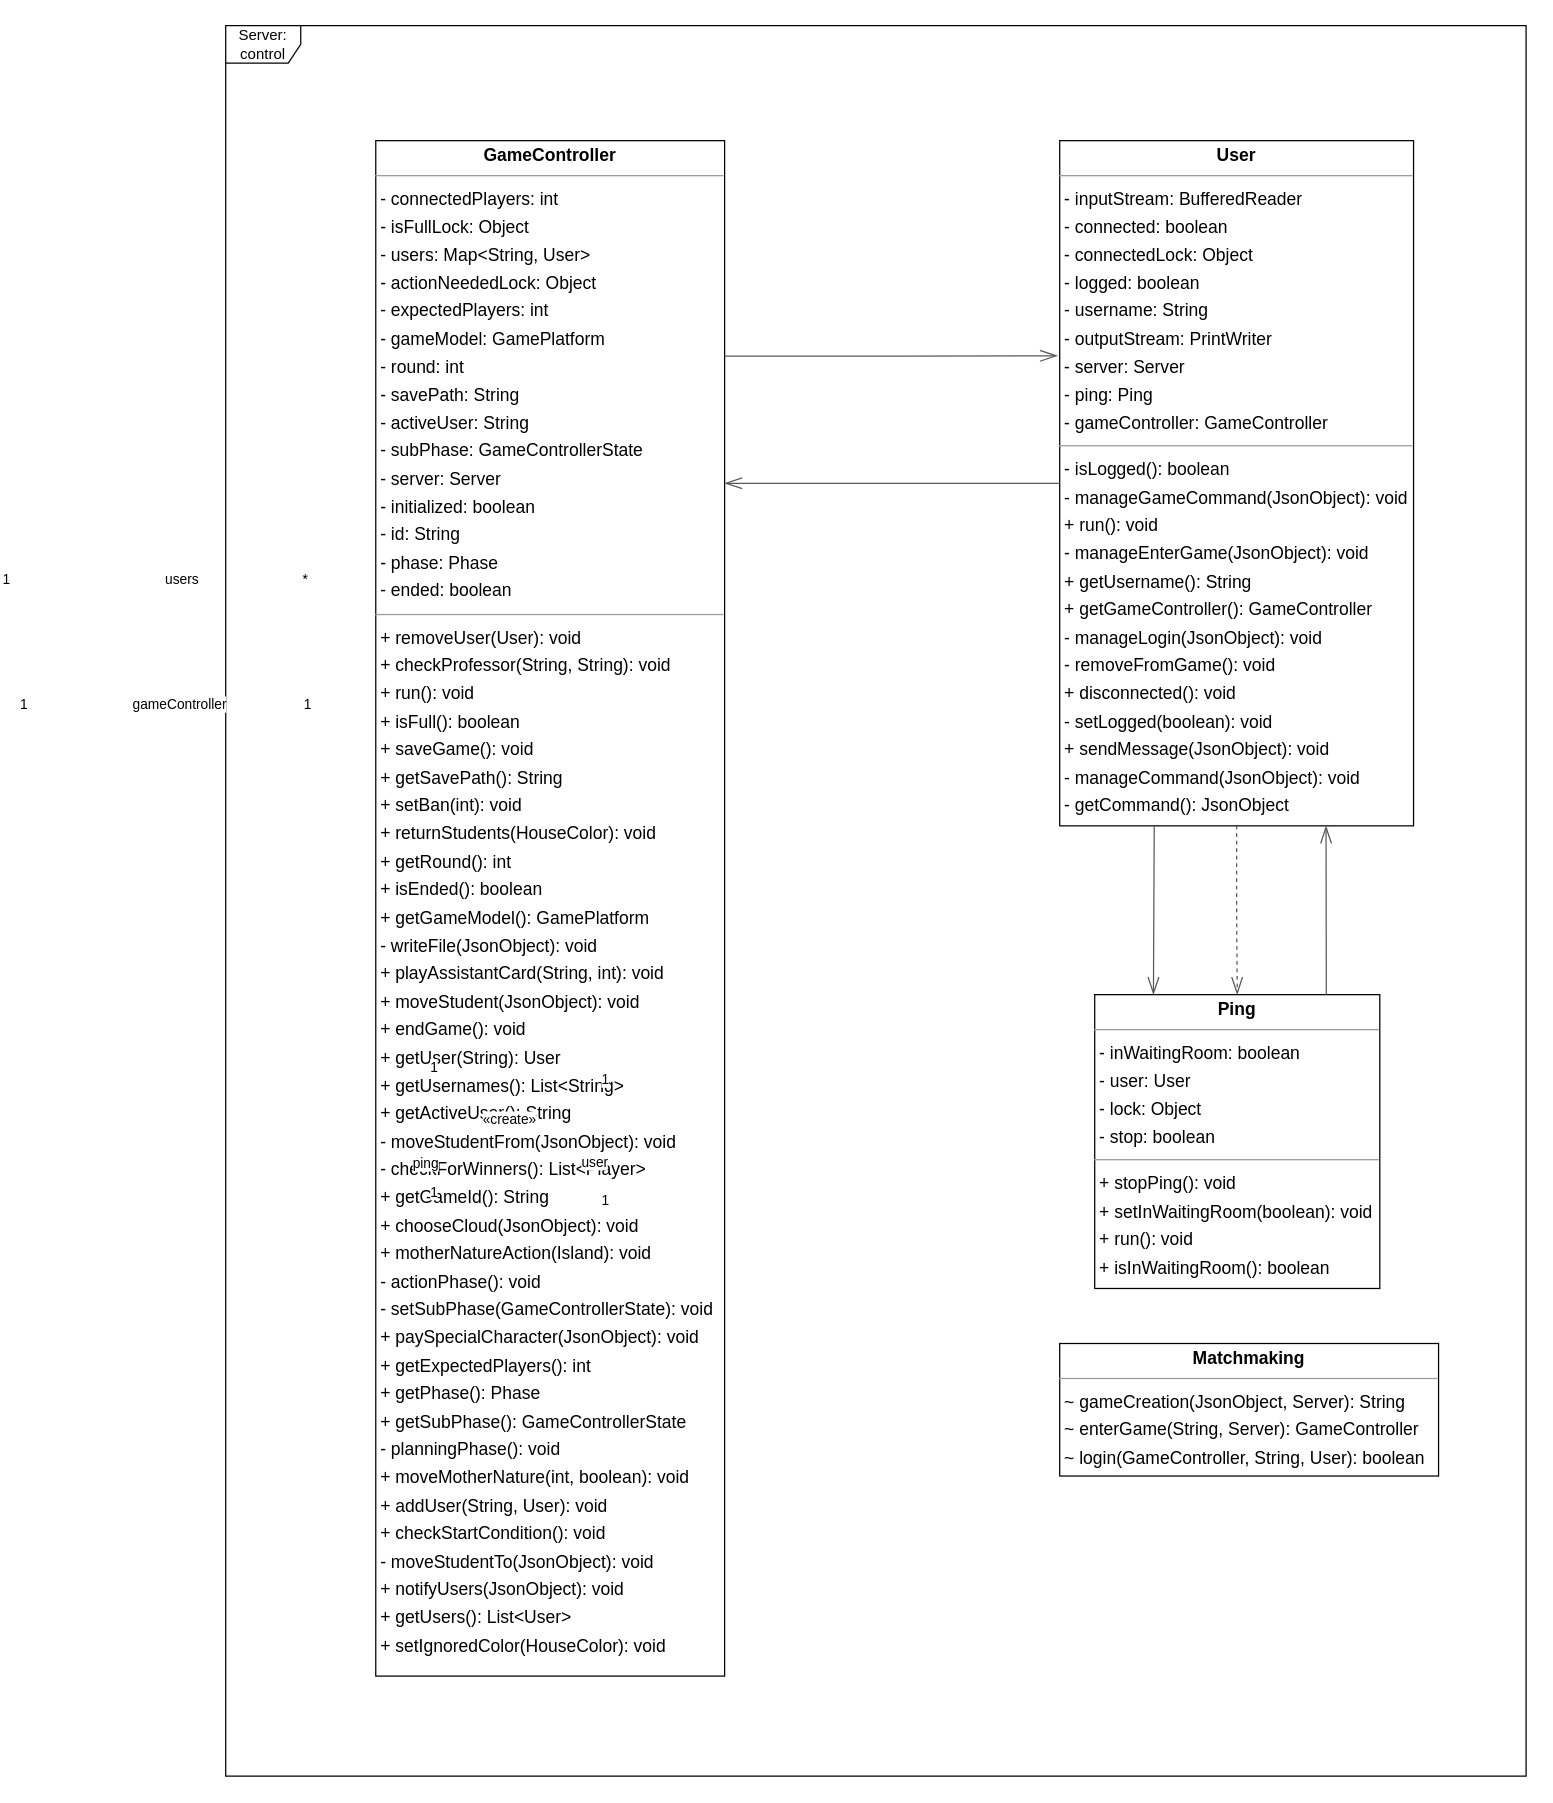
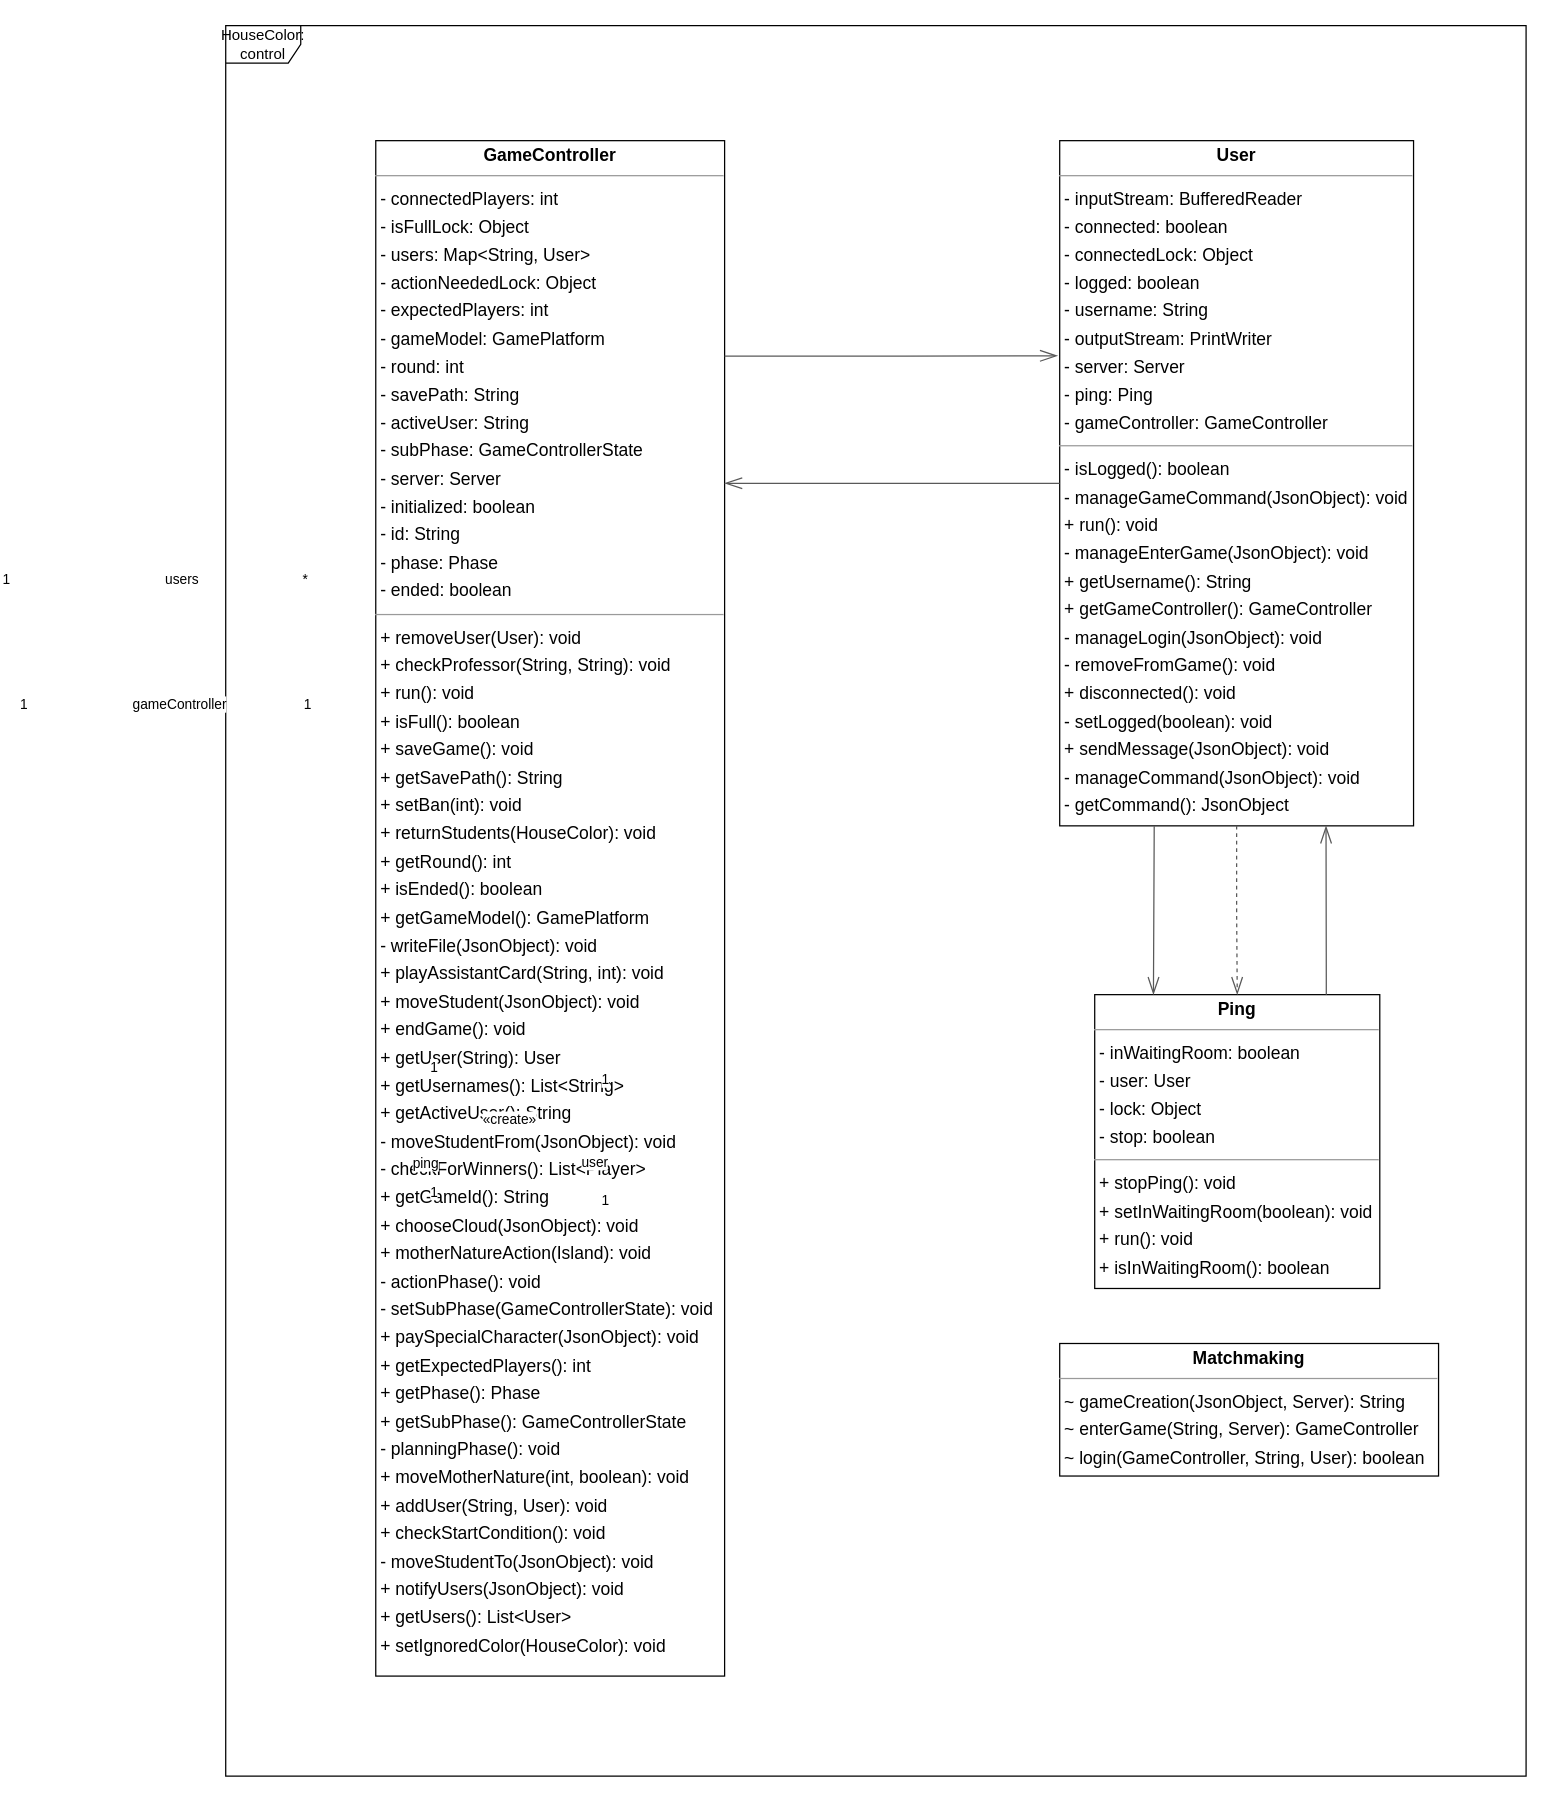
(263, 44) -> (263, 44)
